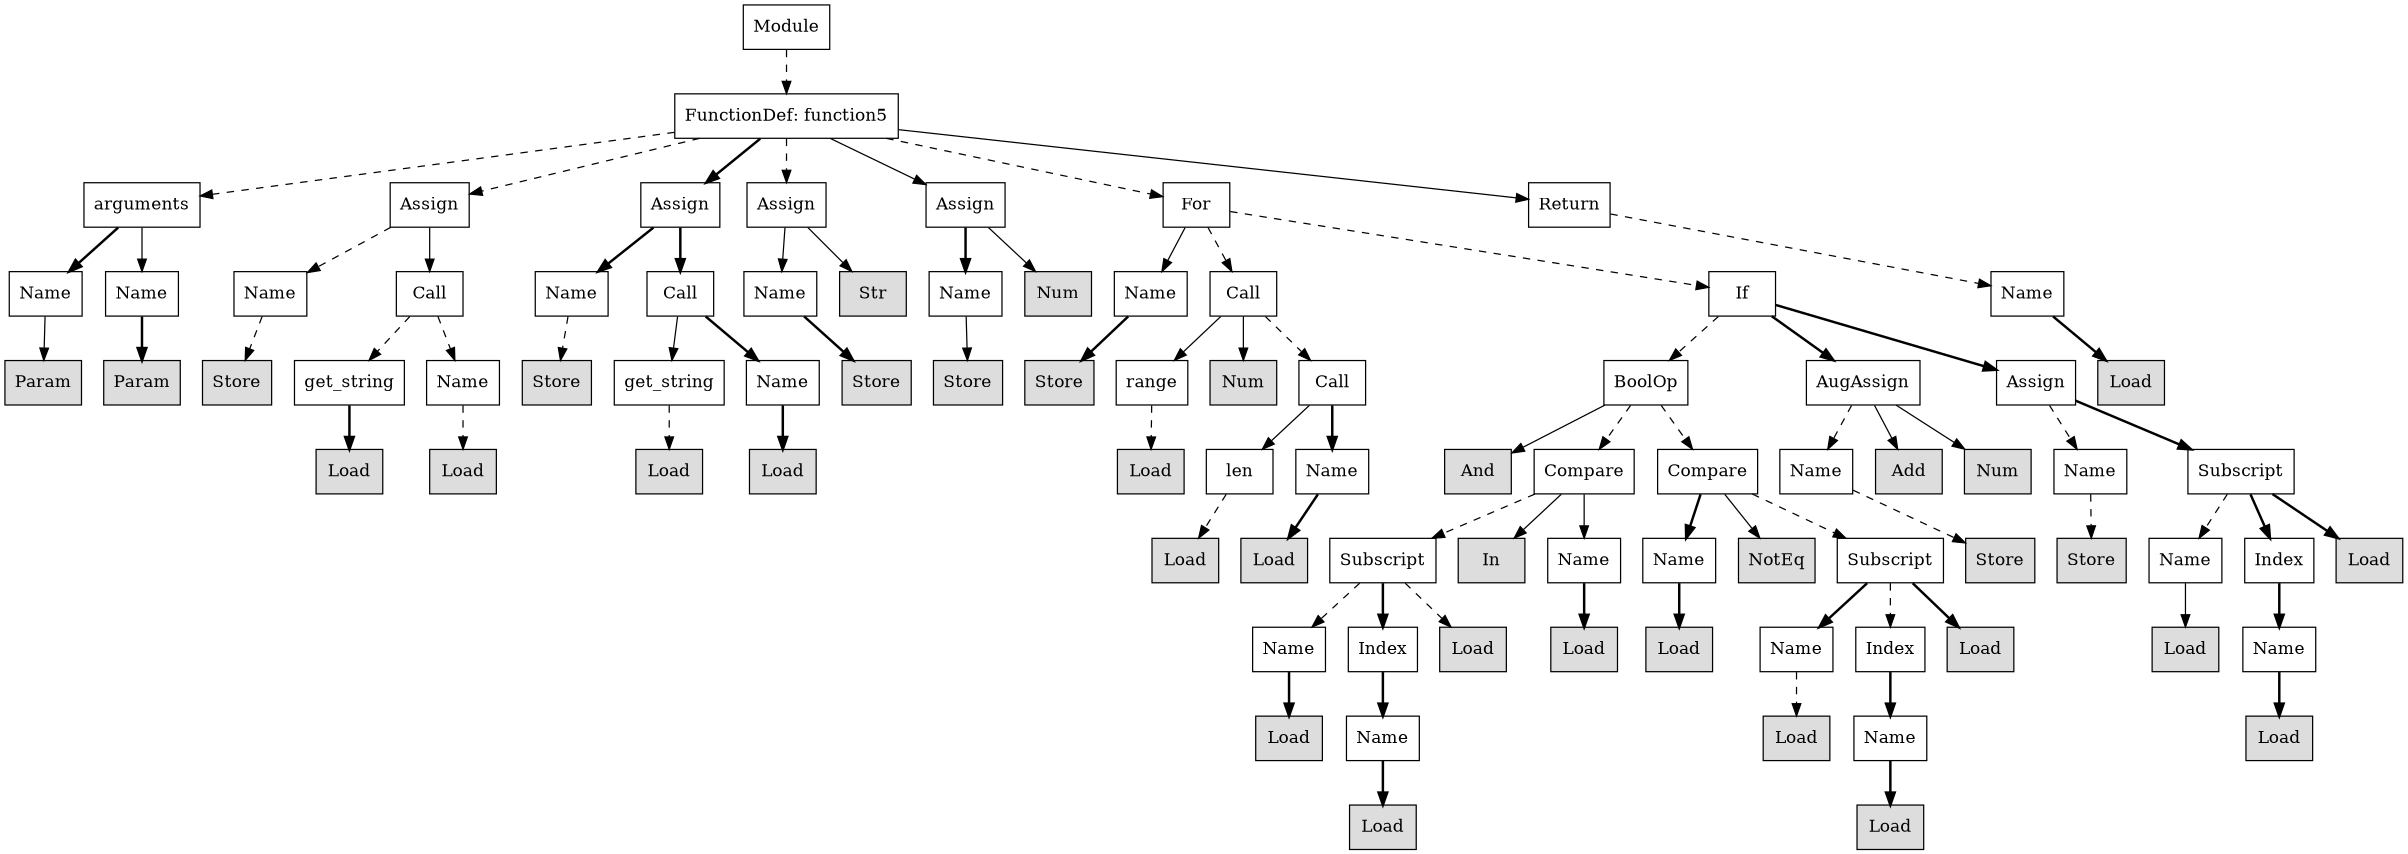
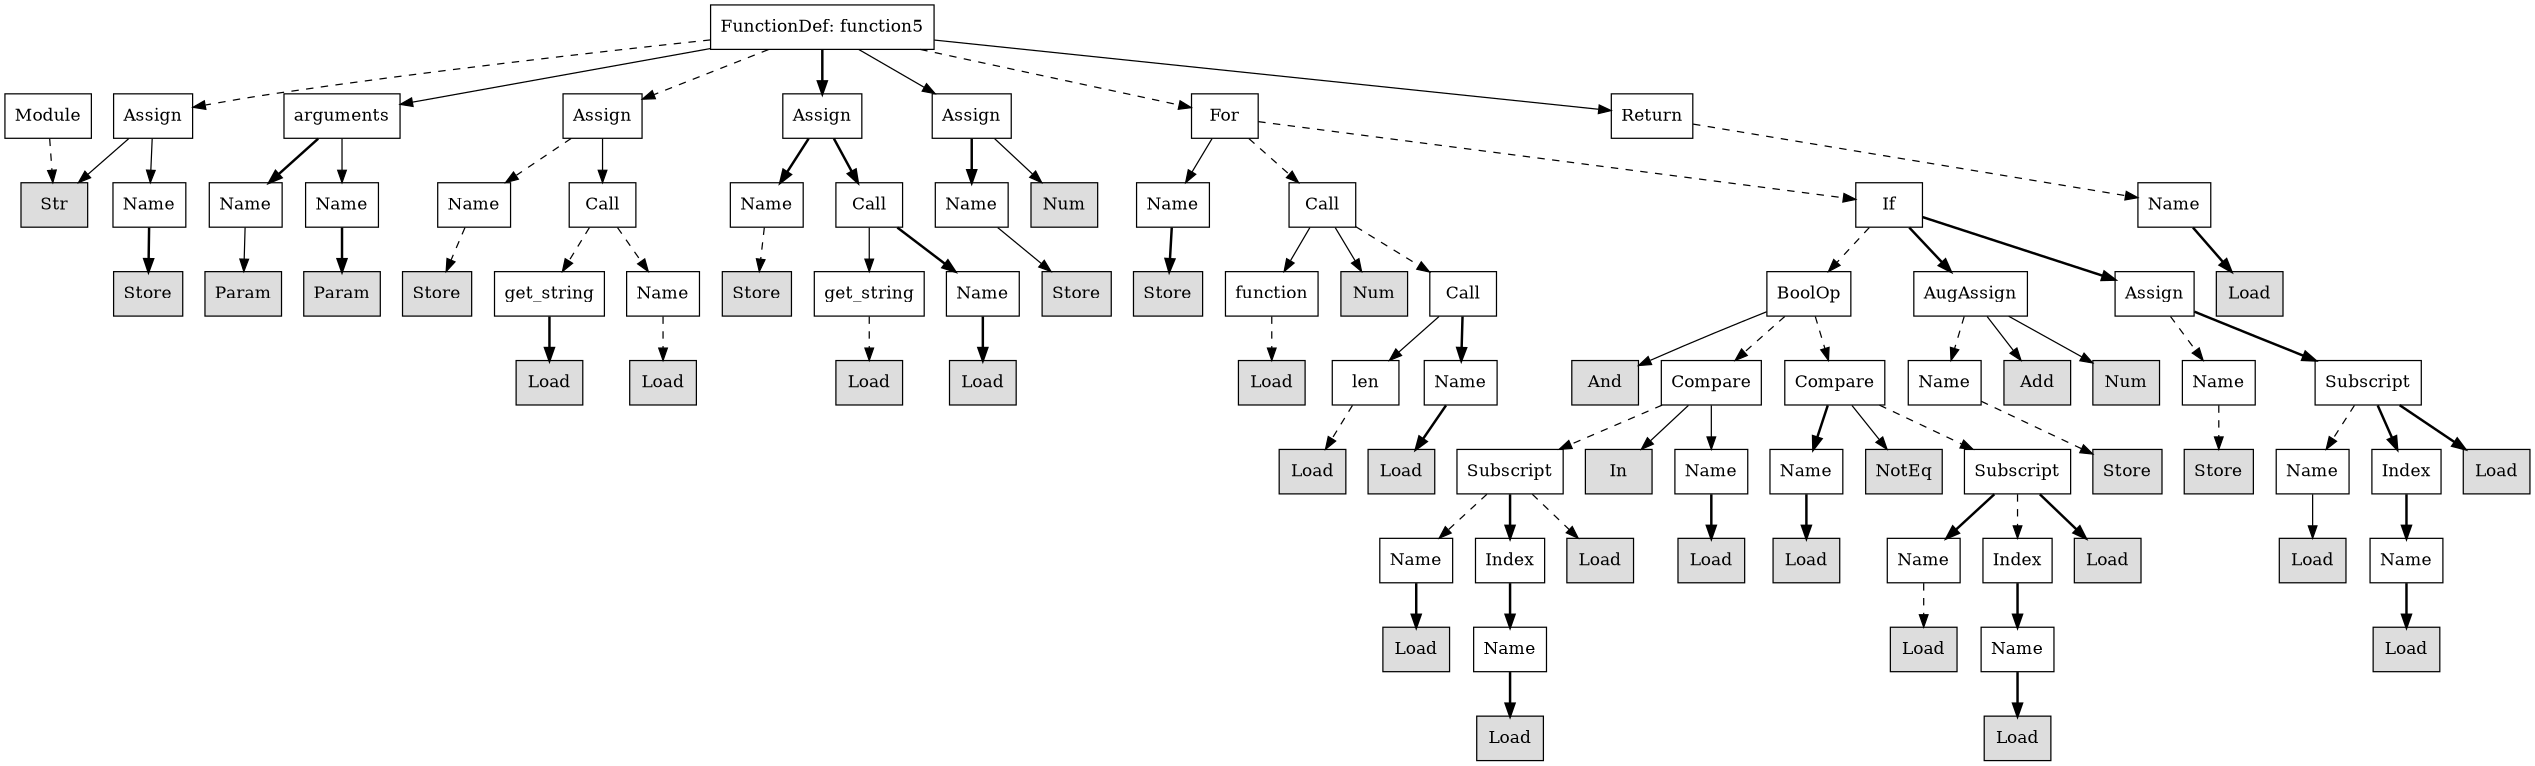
(787, 66) -> (51, 154)
(444, 163) -> (562, 75)
(1152, 383) -> (1272, 294)
